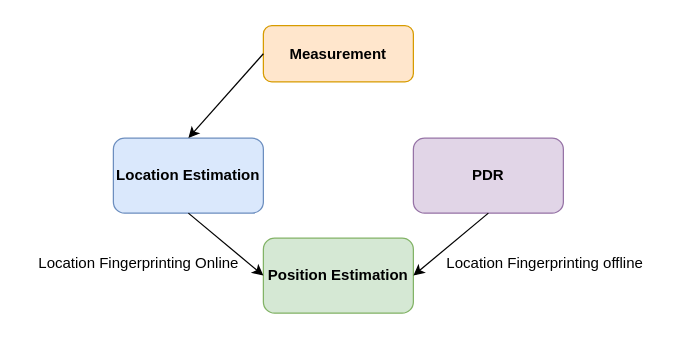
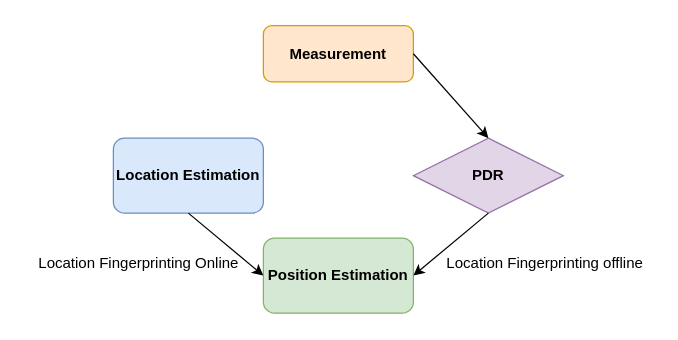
(228, 93) -> none
none -> (448, 93)
(488, 176) -> (488, 176)
